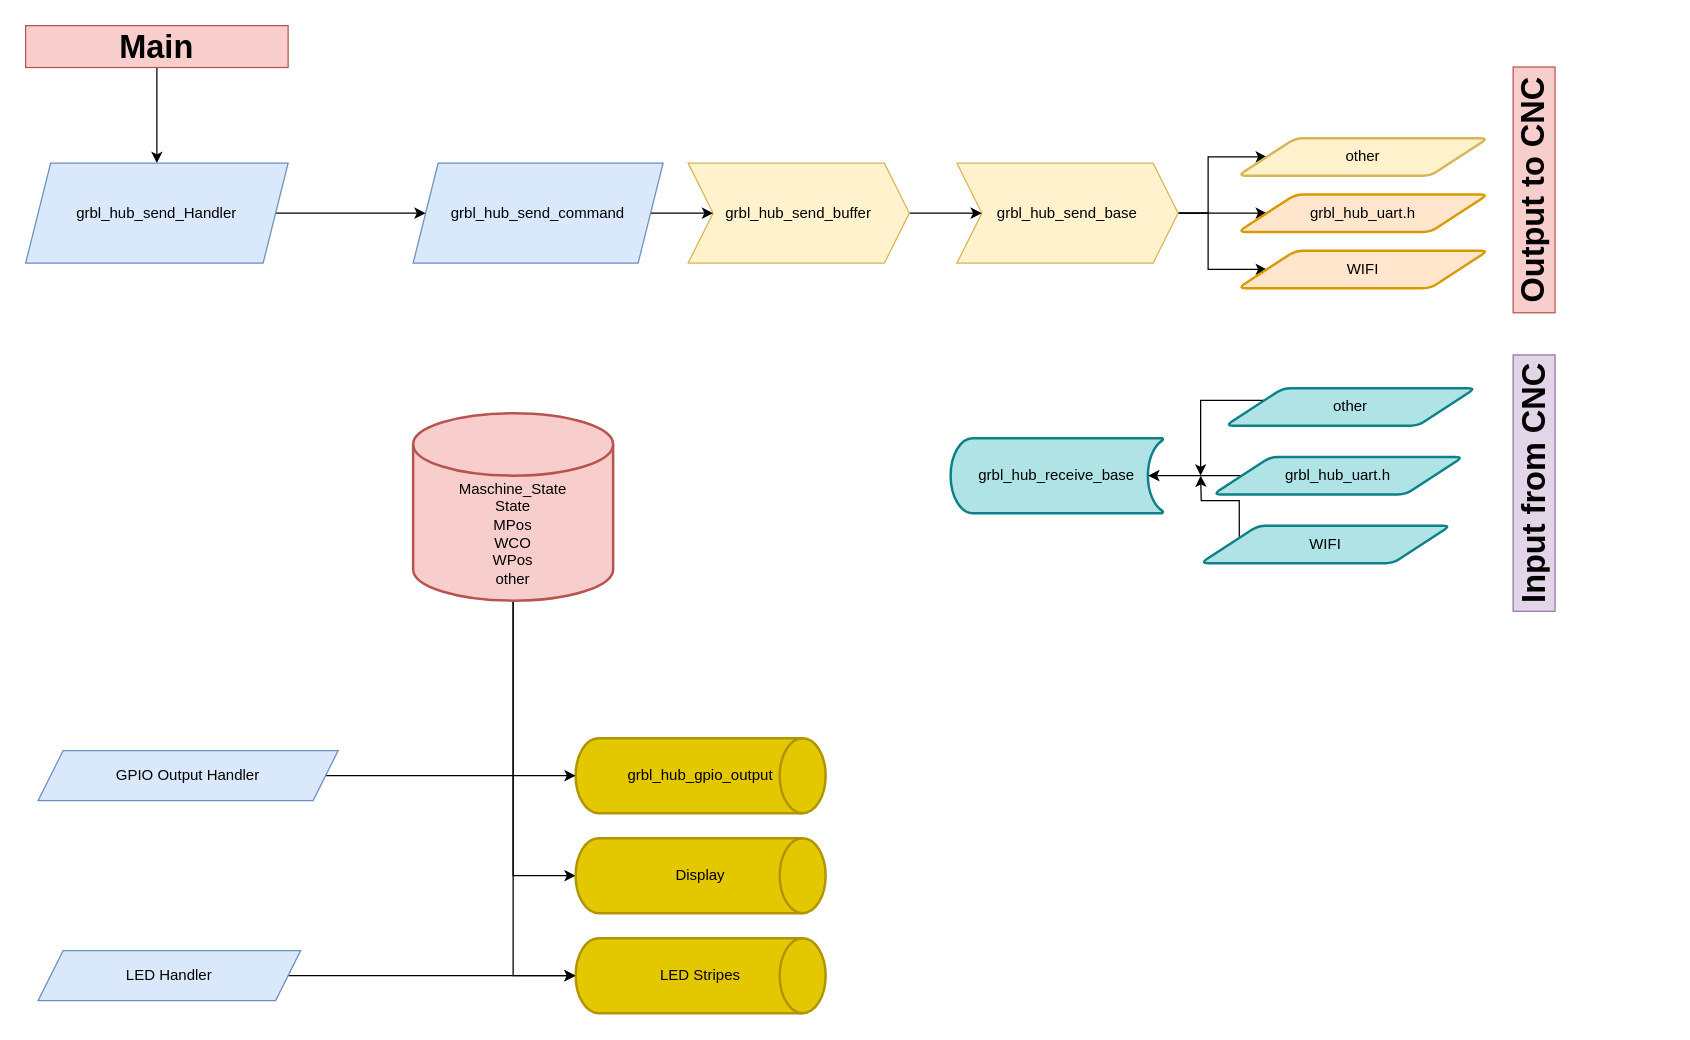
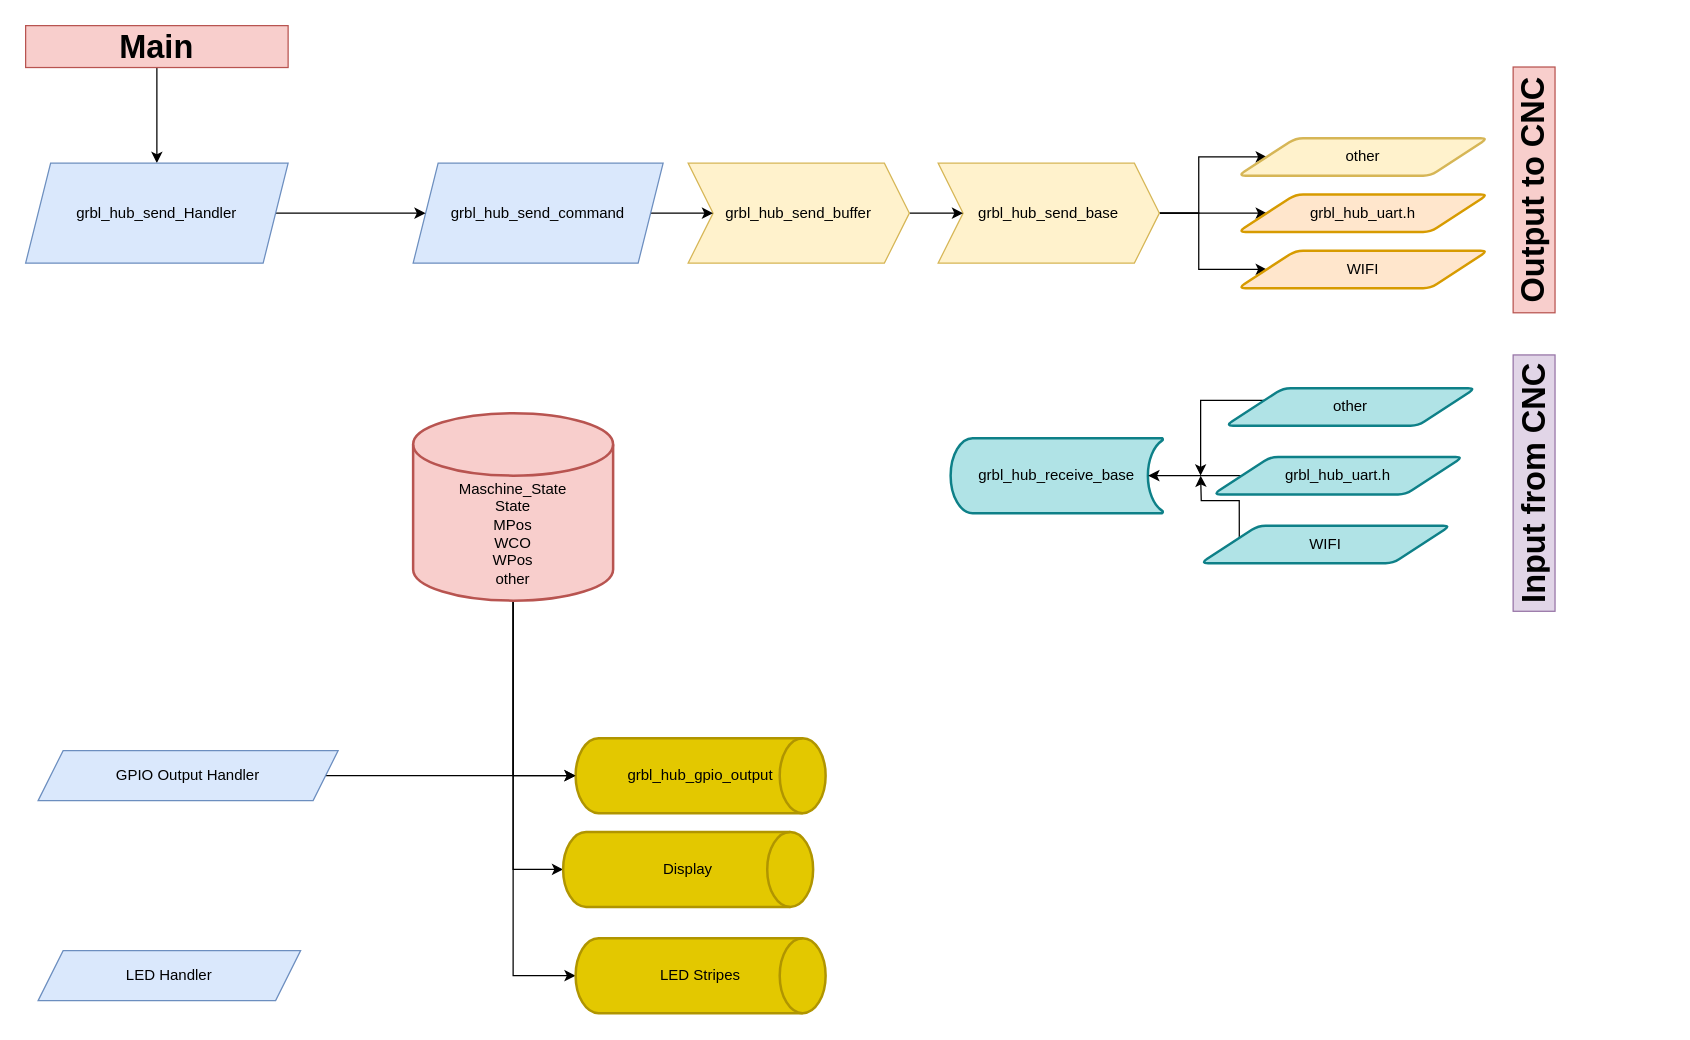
(1068, 213) -> (1049, 213)
none -> (568, 776)
(701, 876) -> (688, 869)
(399, 976) -> none
